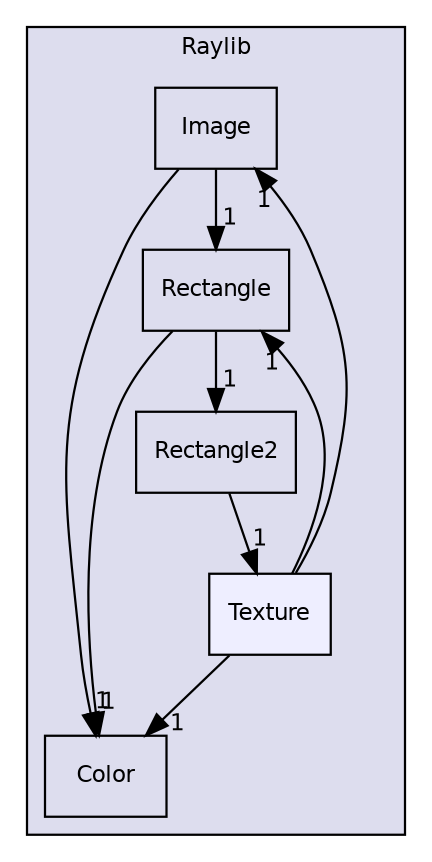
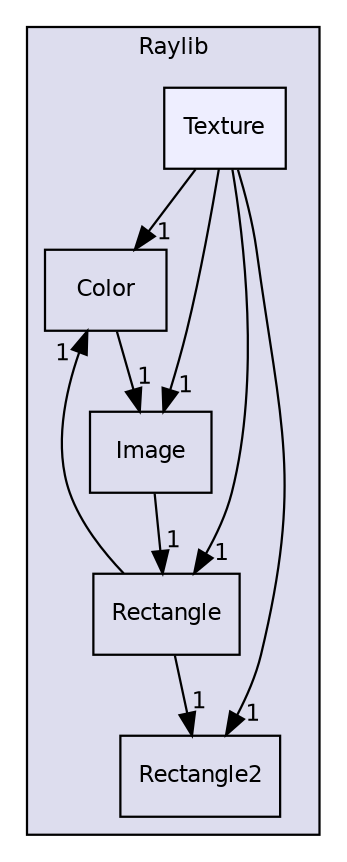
(69, 429) -> (125, 361)
(239, 523) -> (283, 444)
